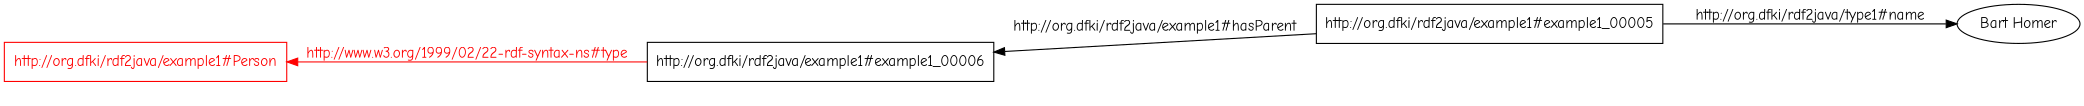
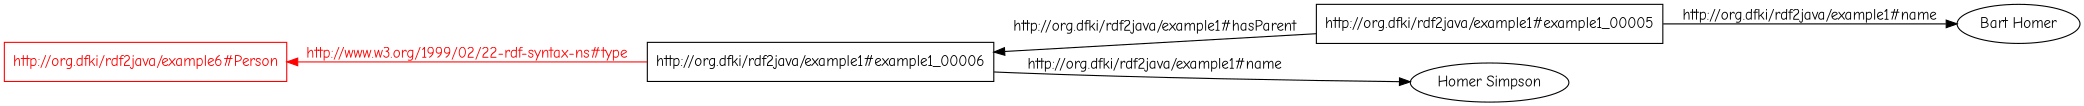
(1810, 16) -> (1810, 16)
(146, 62) -> (146, 62)
none -> (1490, 83)
